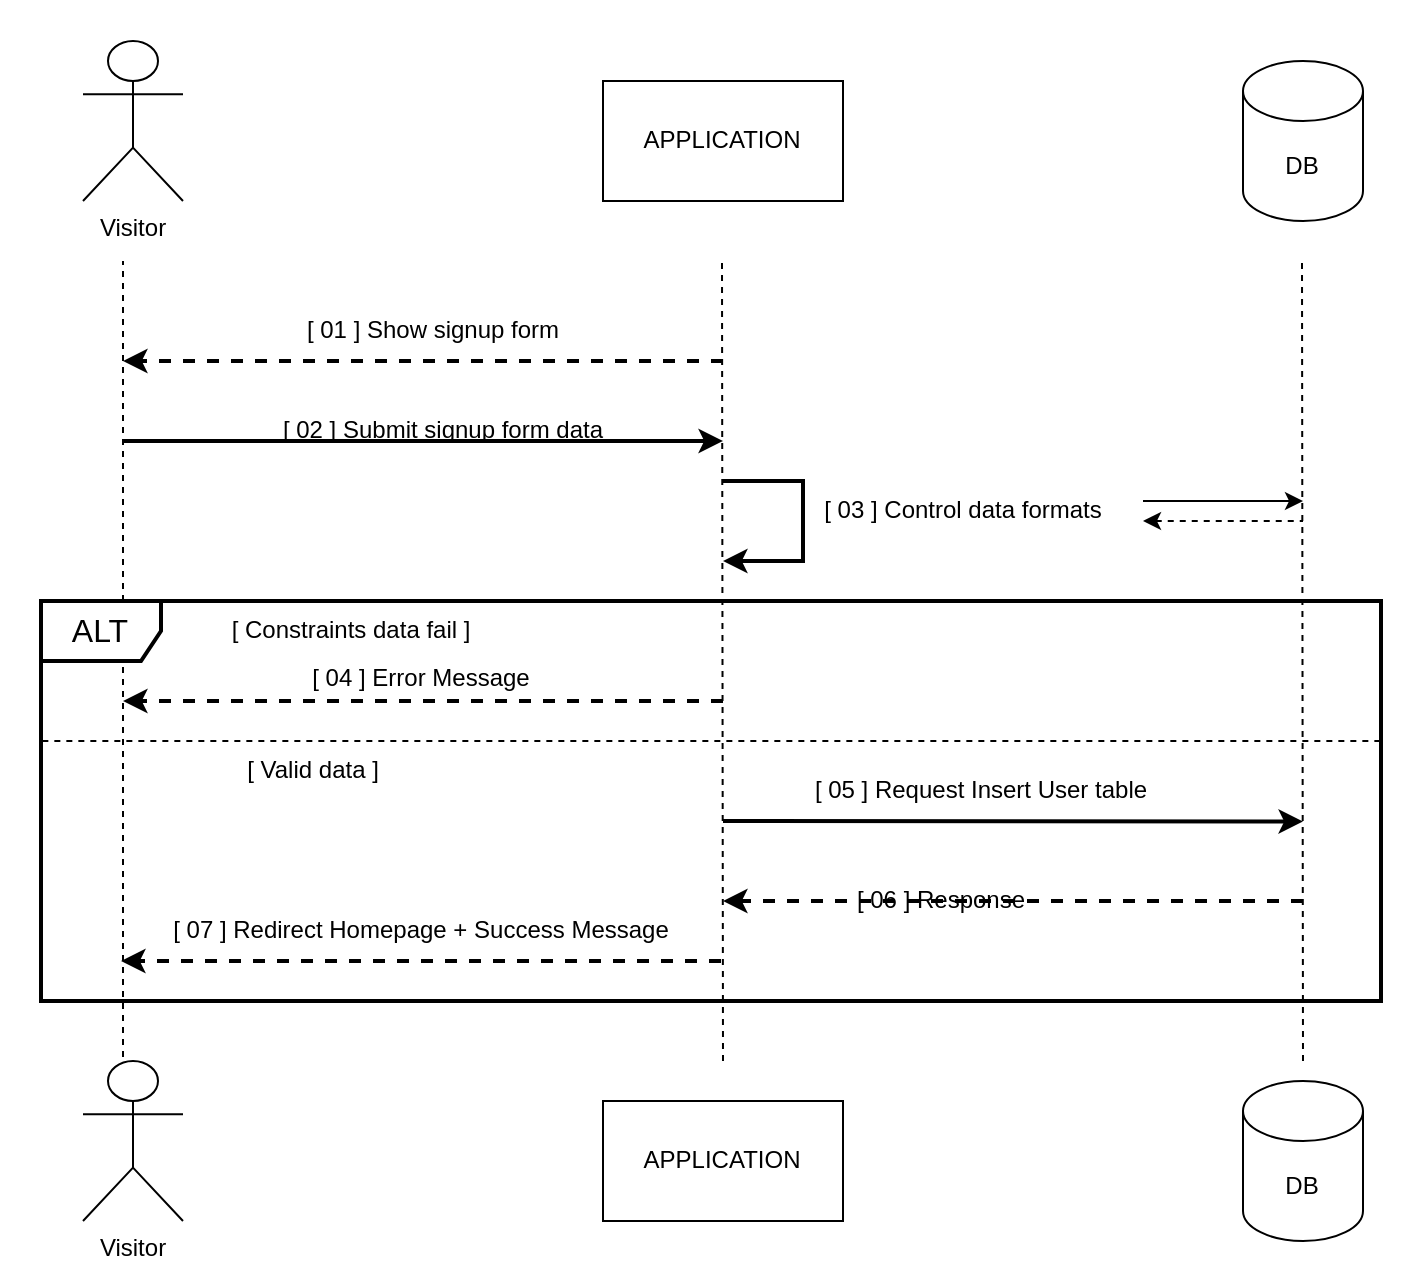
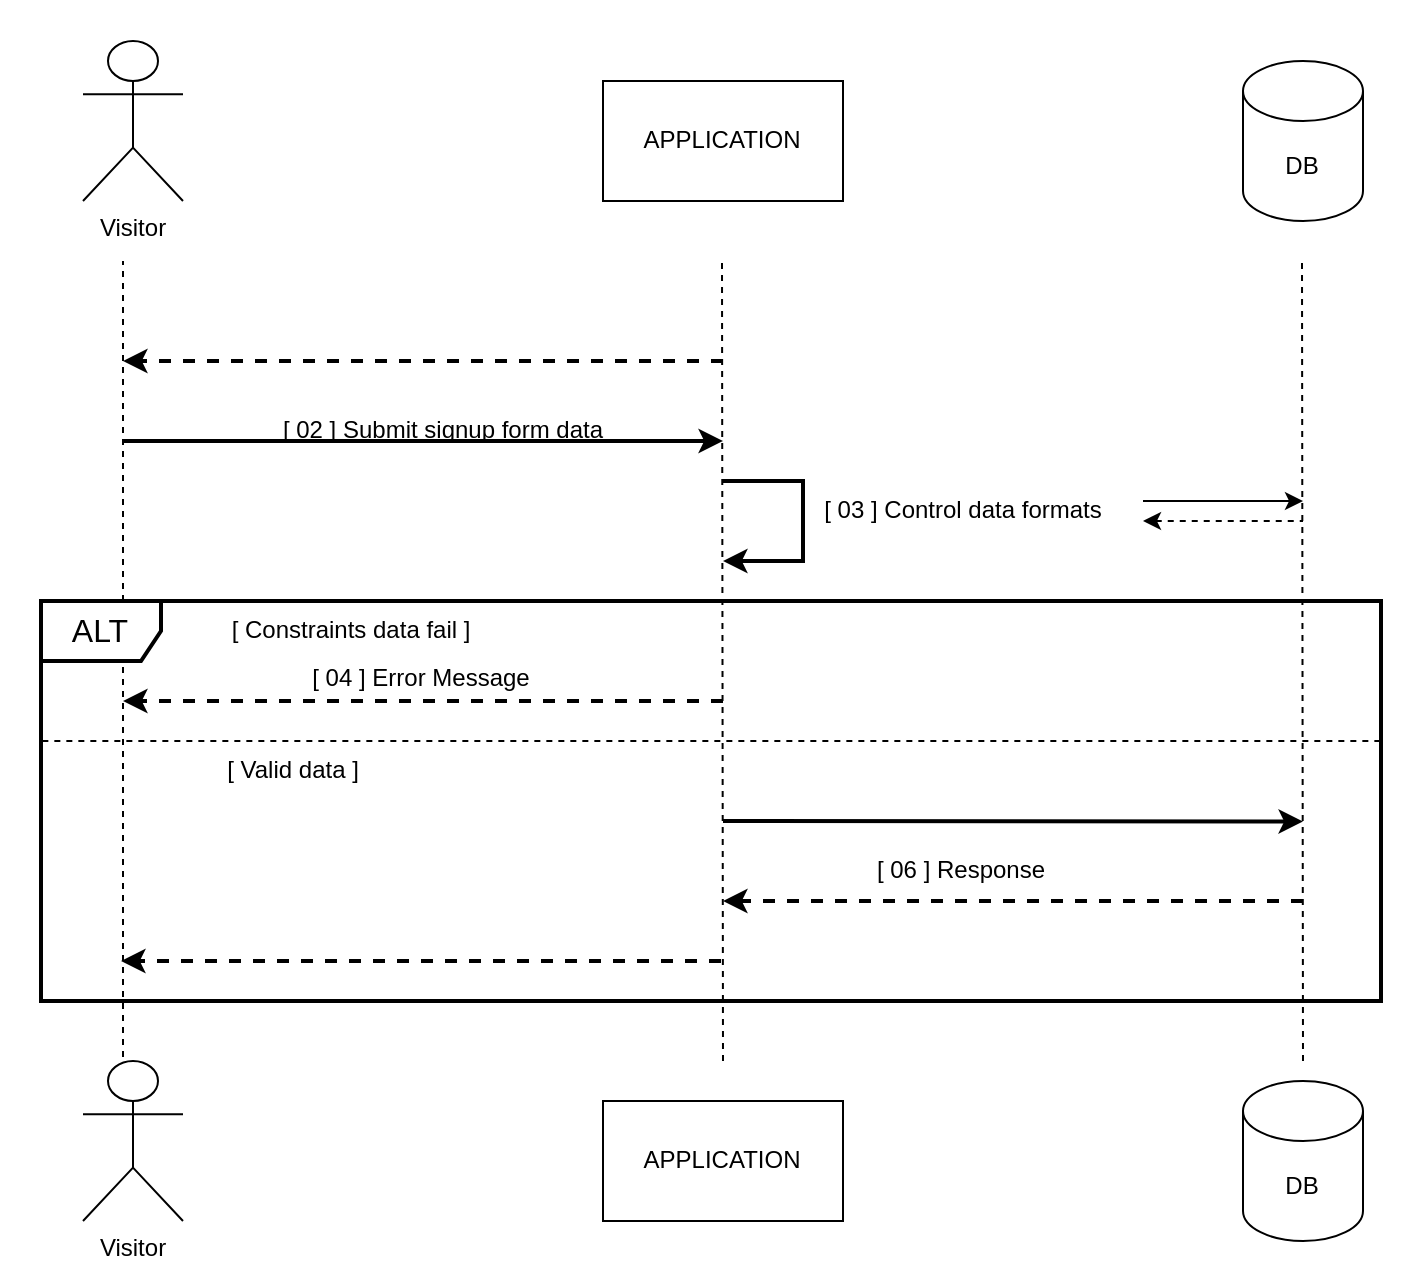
(433, 331) -> none
(313, 771) -> (293, 771)
(981, 791) -> none
(941, 901) -> (961, 871)
(421, 931) -> none
